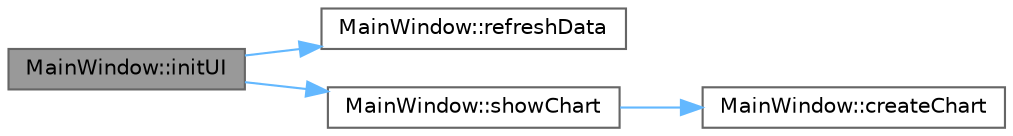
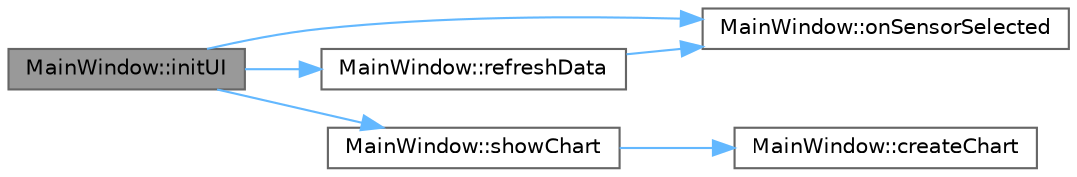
none -> (886, 29)
